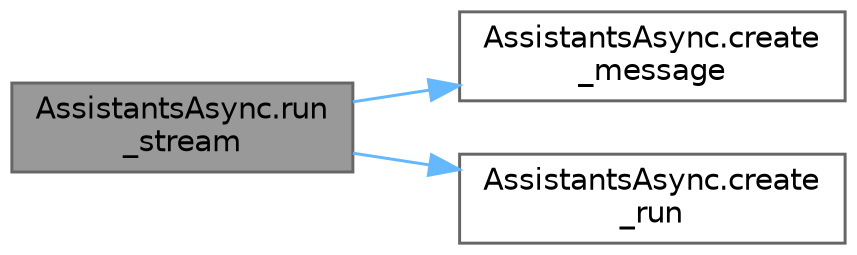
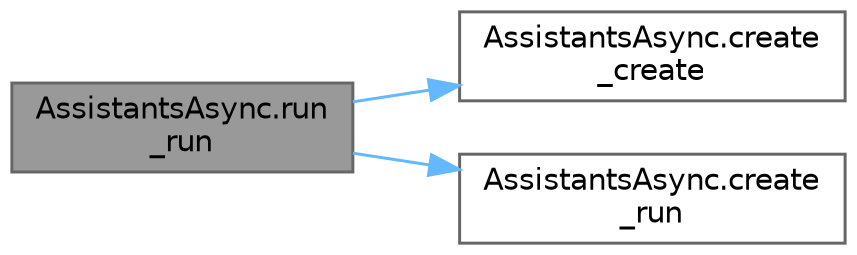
(652, 56) -> (652, 56)
(182, 128) -> (182, 128)
